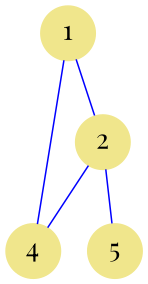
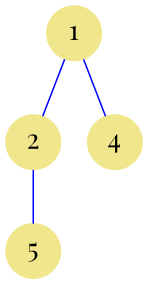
(68, 197) -> none
